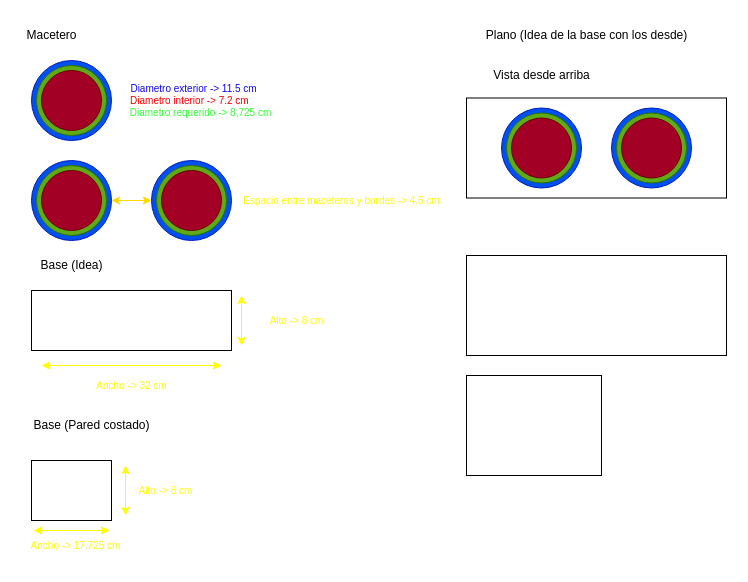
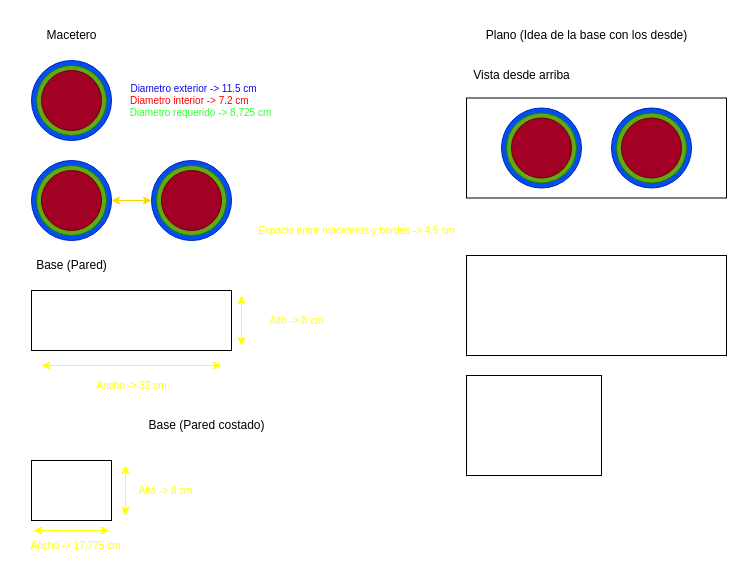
(52, 36) -> (72, 36)
(542, 76) -> (522, 76)
(342, 201) -> (357, 231)
(72, 266) -> (72, 266)
(92, 426) -> (207, 426)
(76, 546) -> (76, 546)
